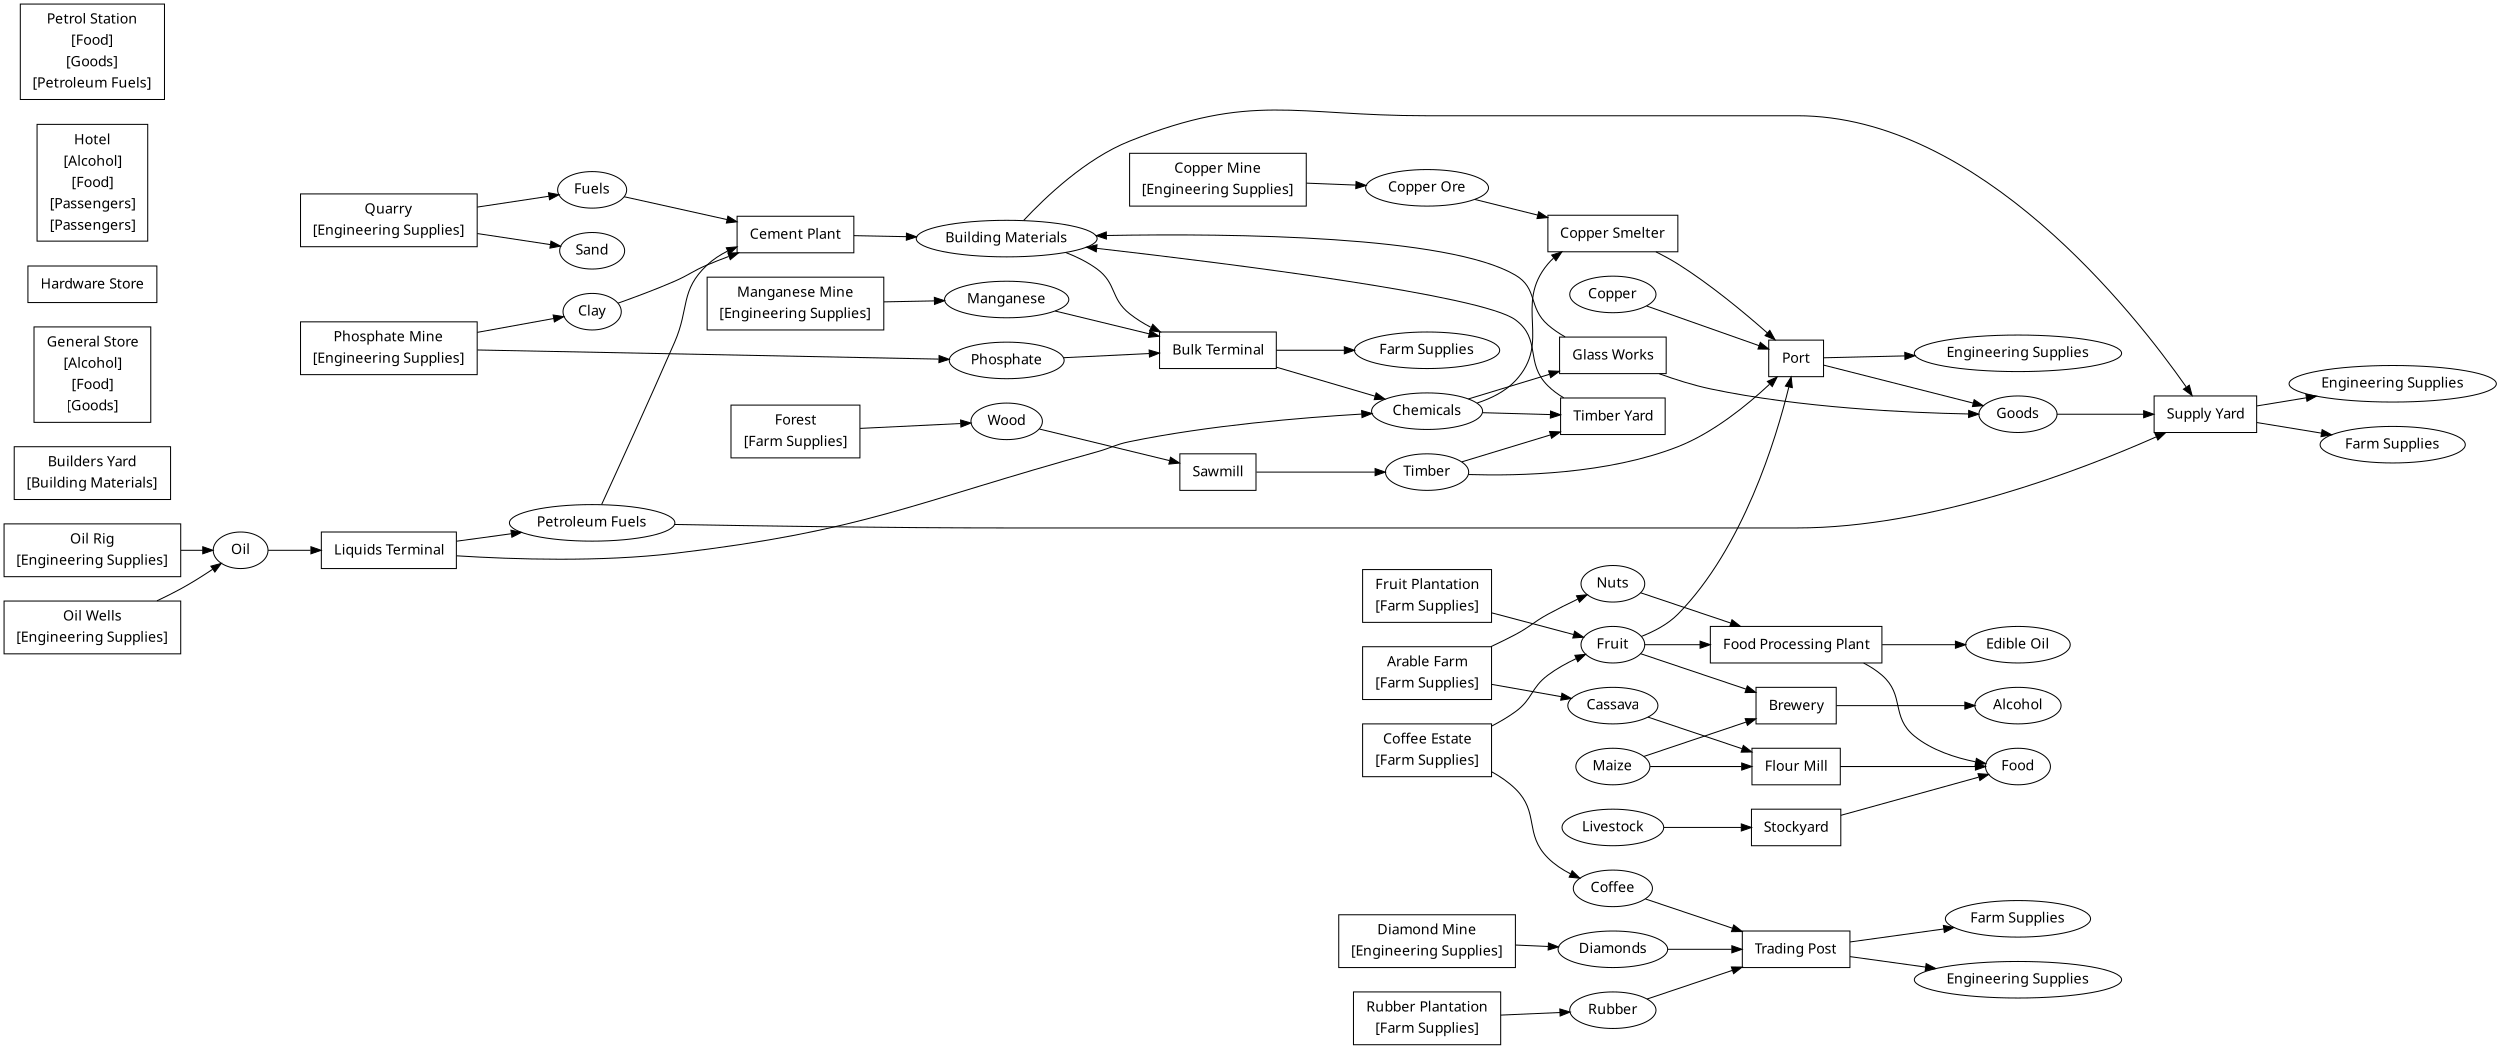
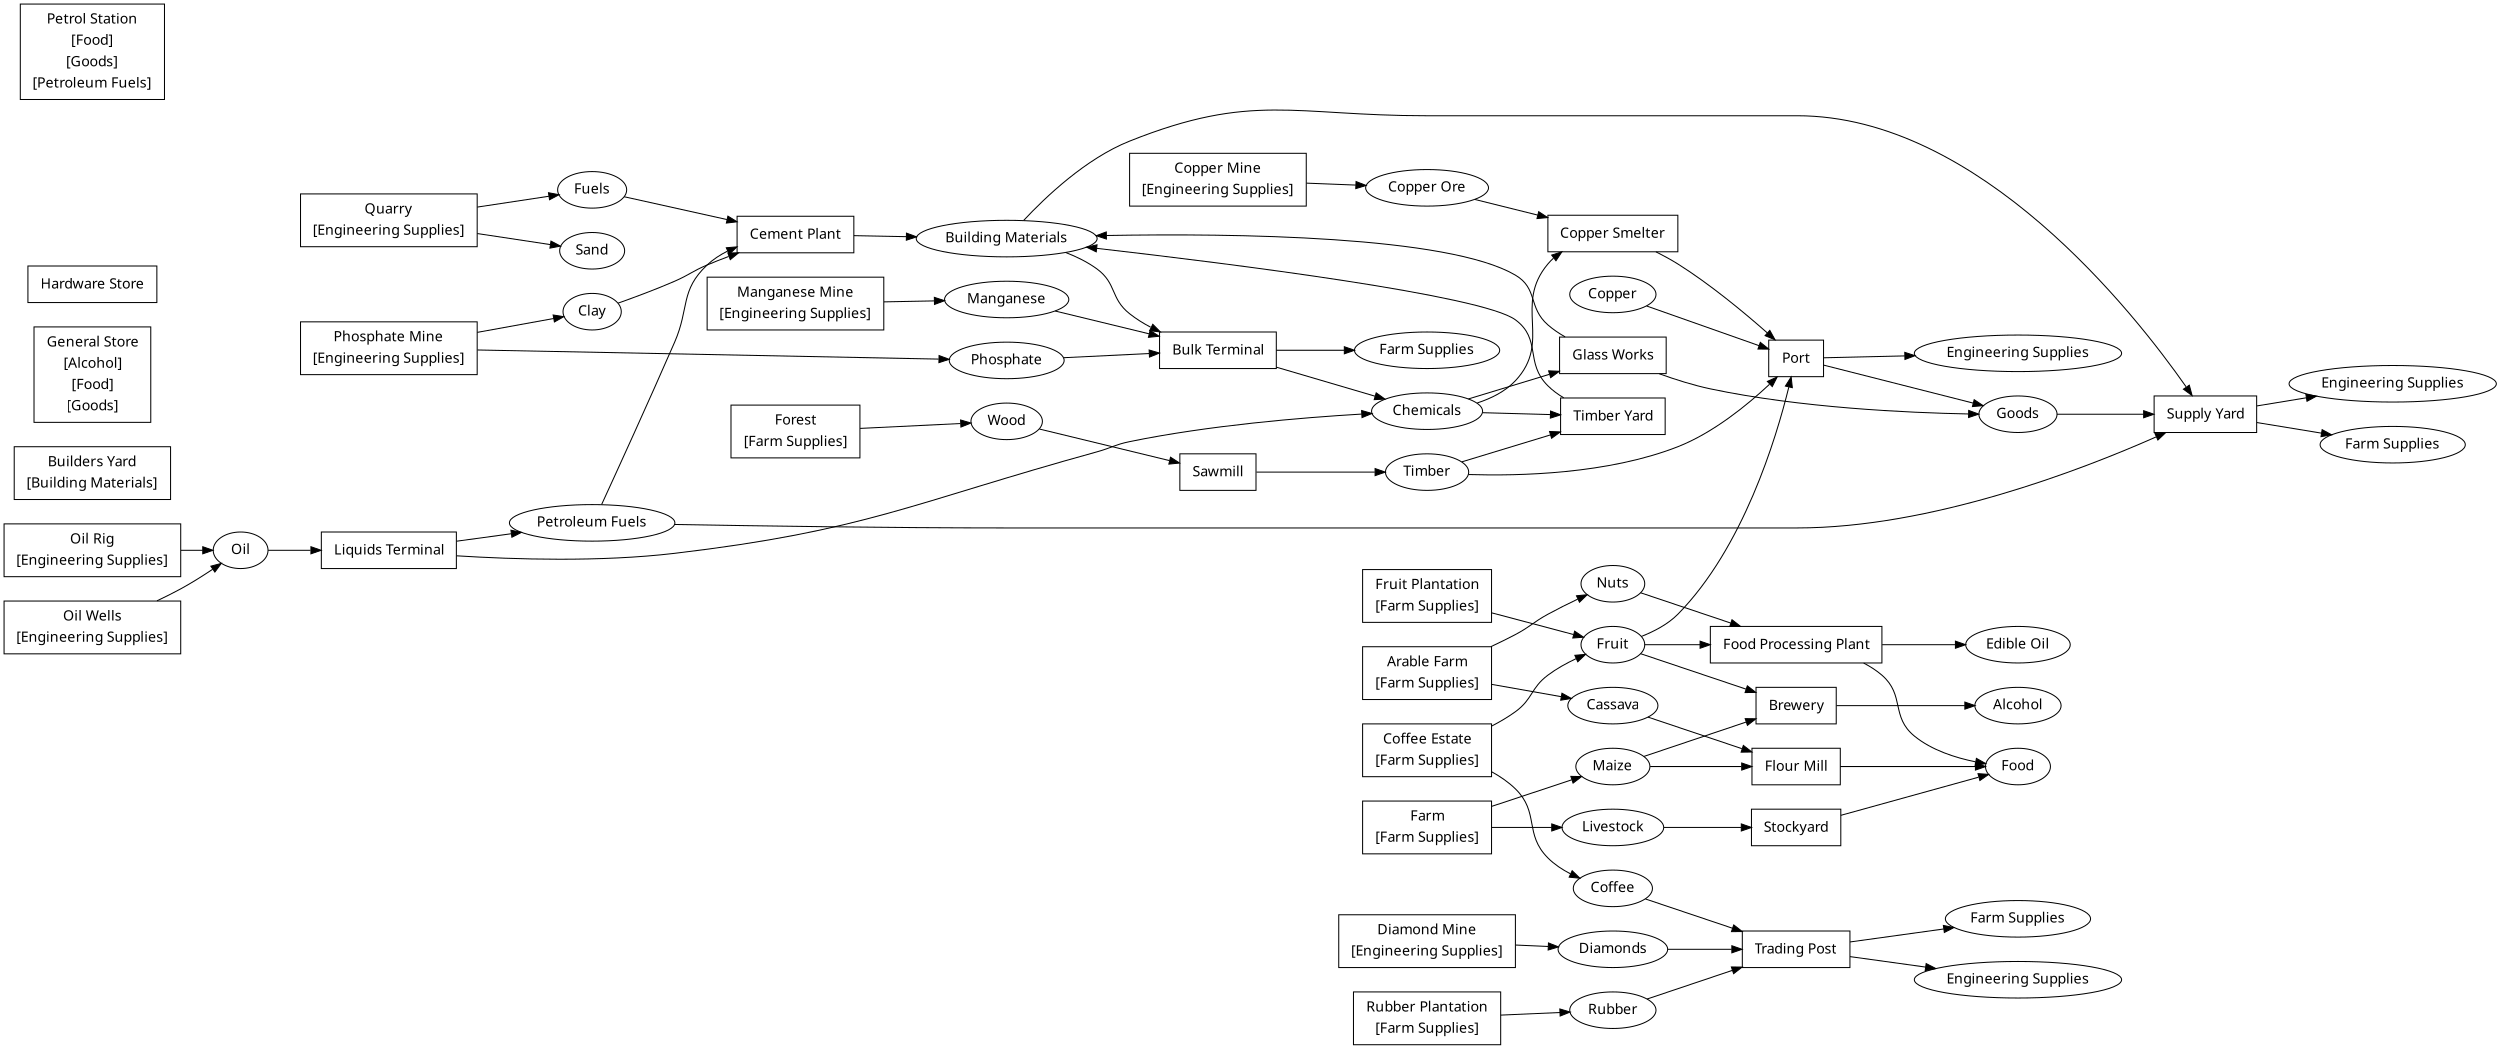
(92, 183) -> none
none -> (1427, 827)
